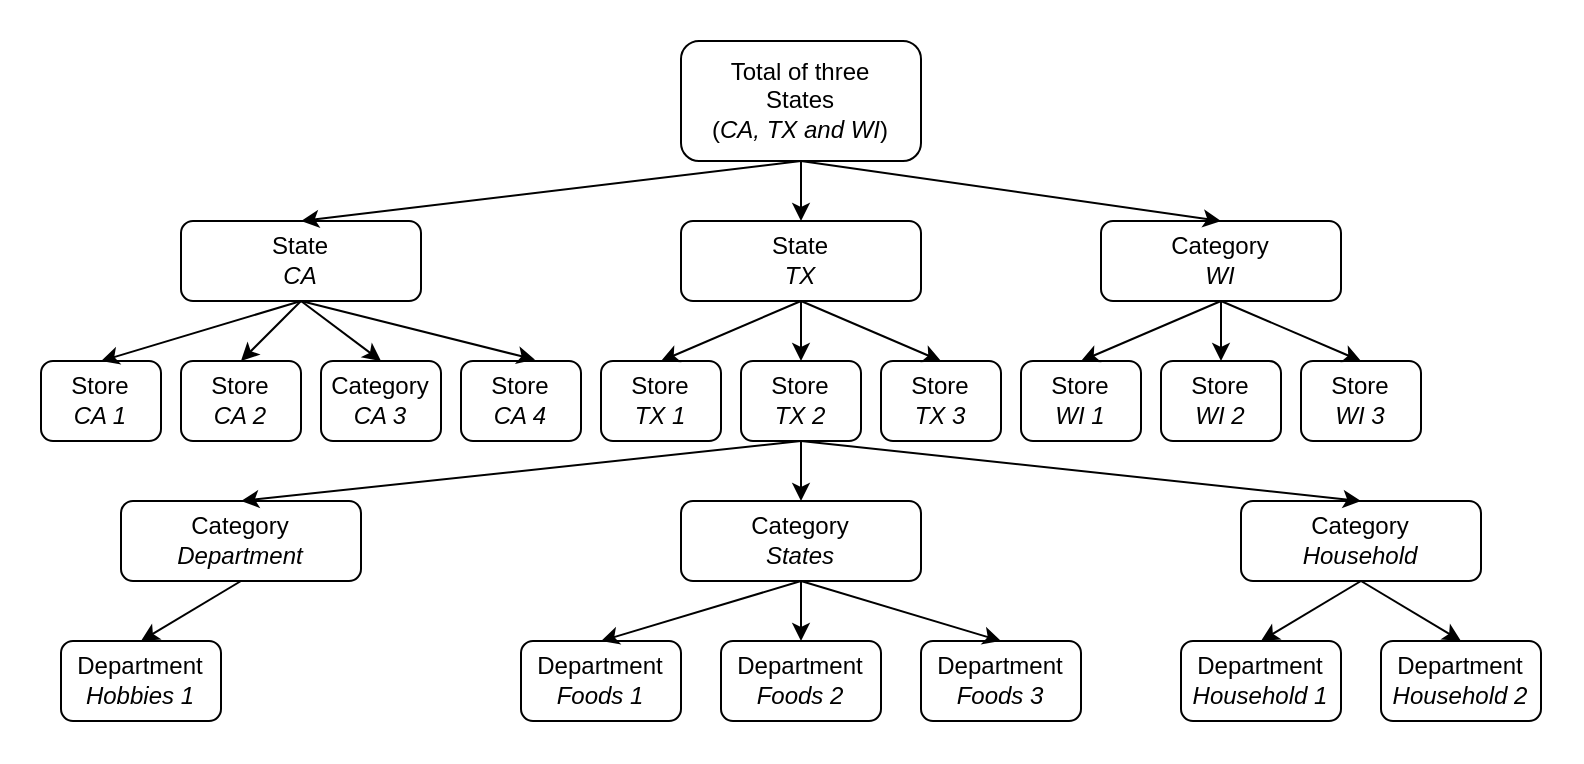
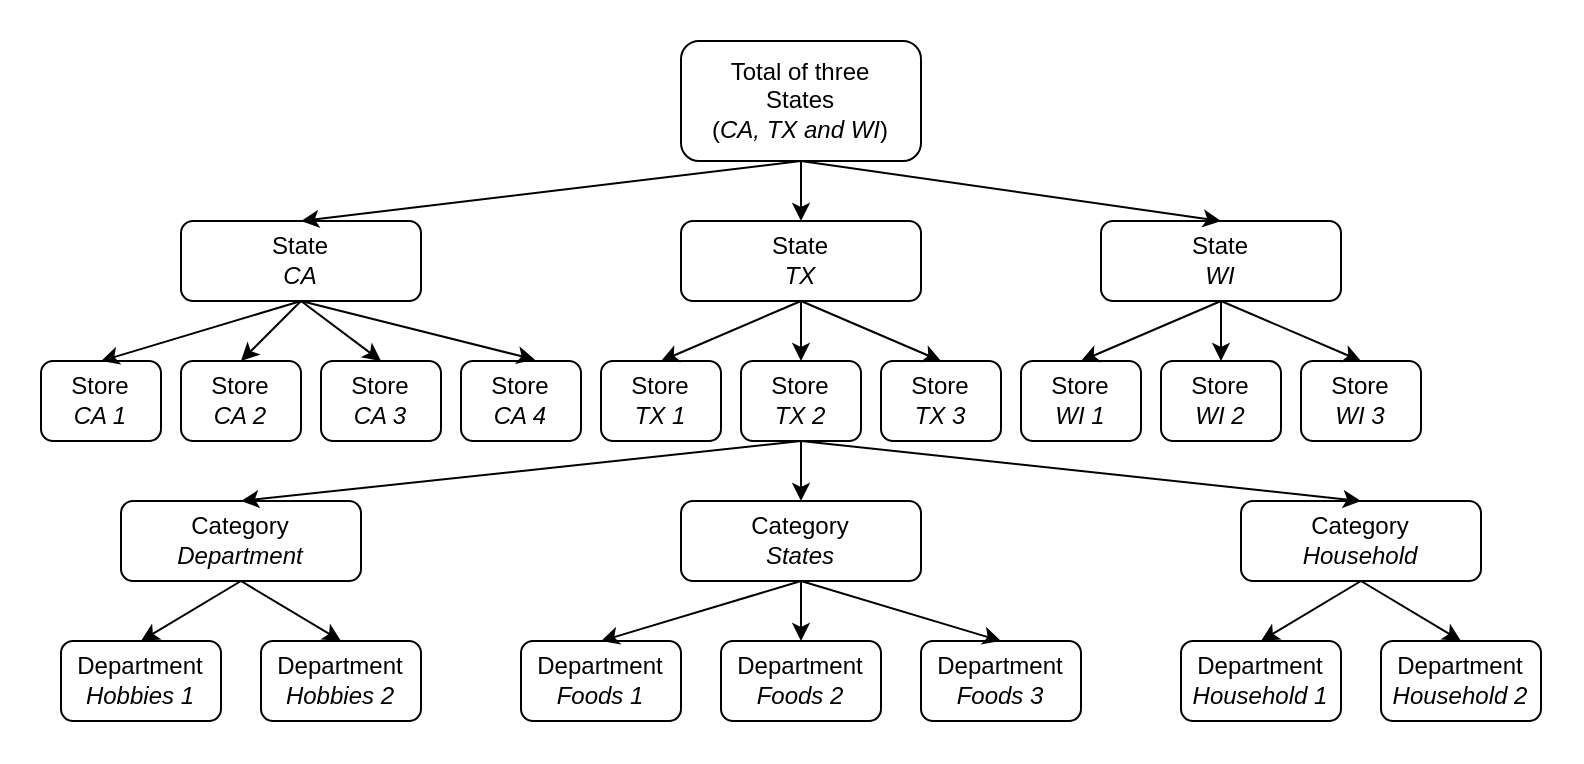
(1221, 261) -> (1221, 261)
(381, 401) -> (381, 401)
none -> (286, 608)
none -> (341, 681)
